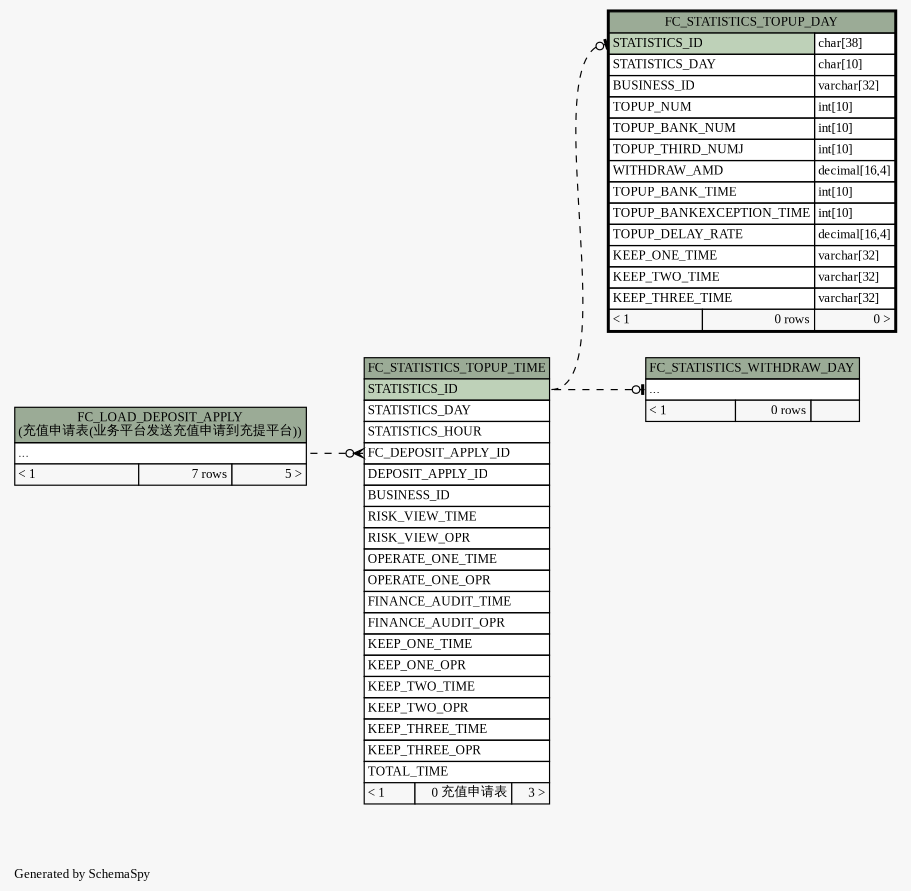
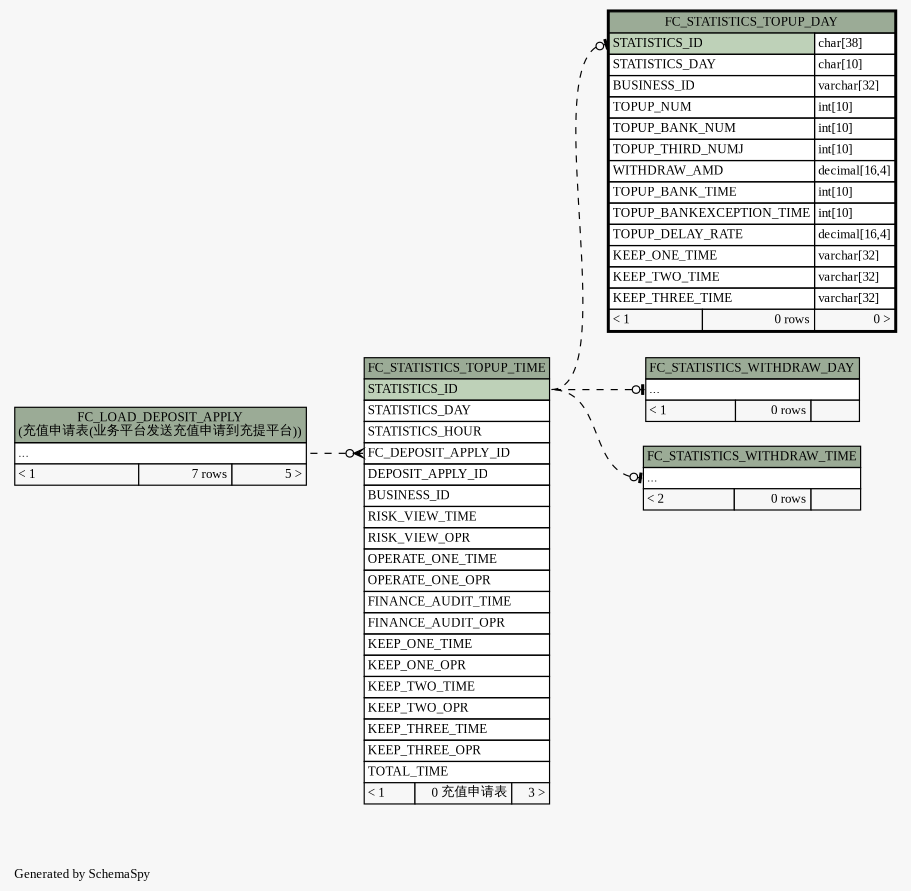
none -> (752, 478)
